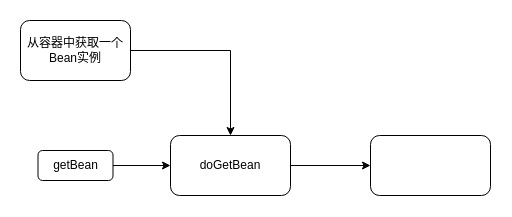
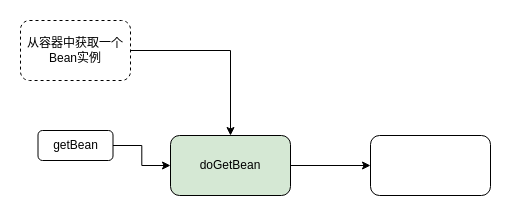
(76, 51) -> (76, 51)
(76, 166) -> (76, 146)
(231, 166) -> (231, 166)
